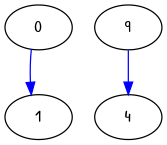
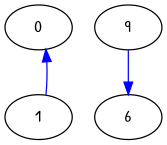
(30, 66) -> (47, 78)
(128, 117) -> (128, 117)
